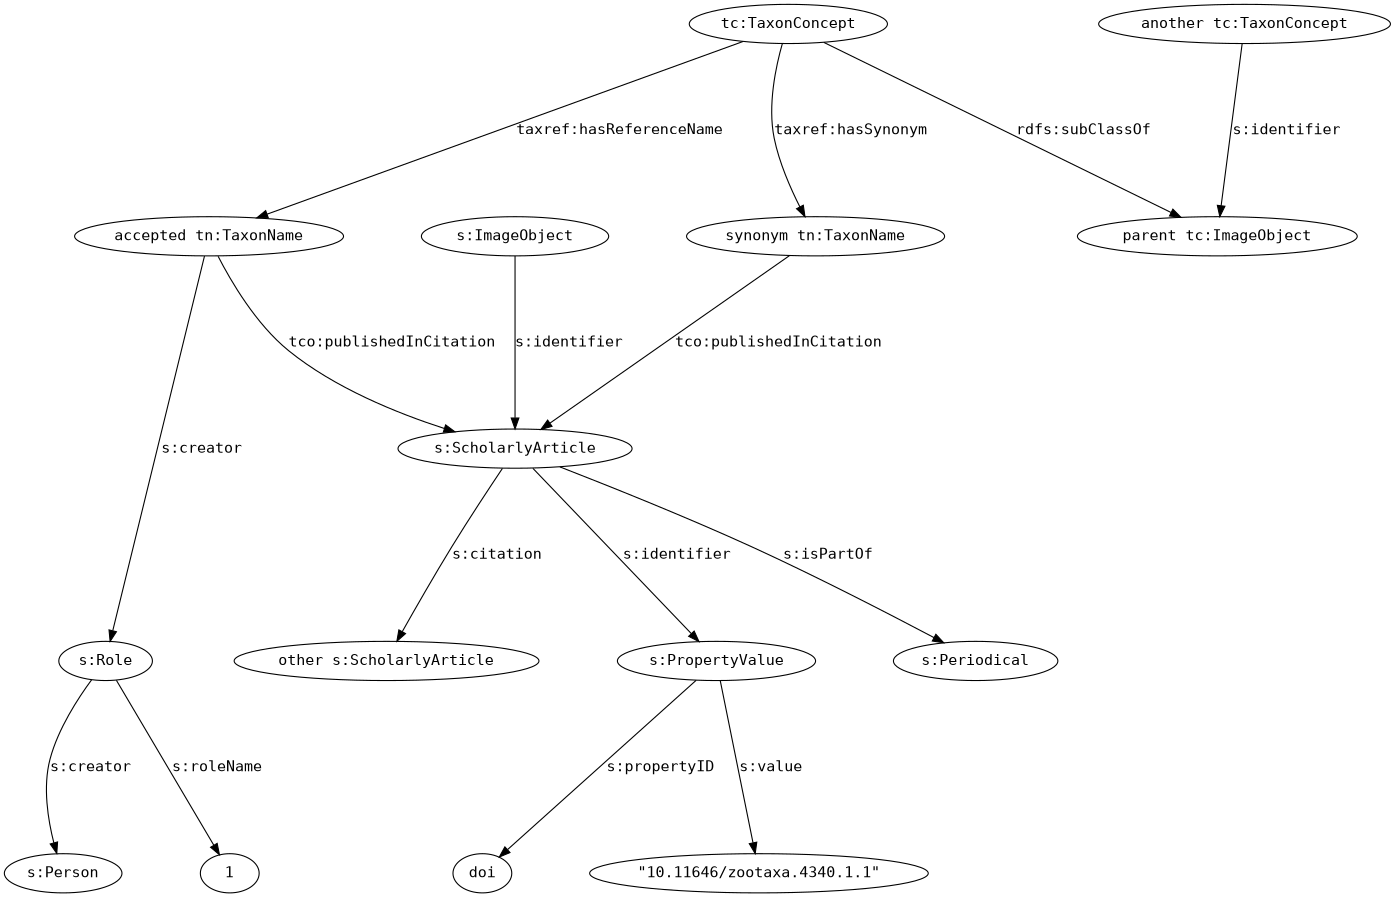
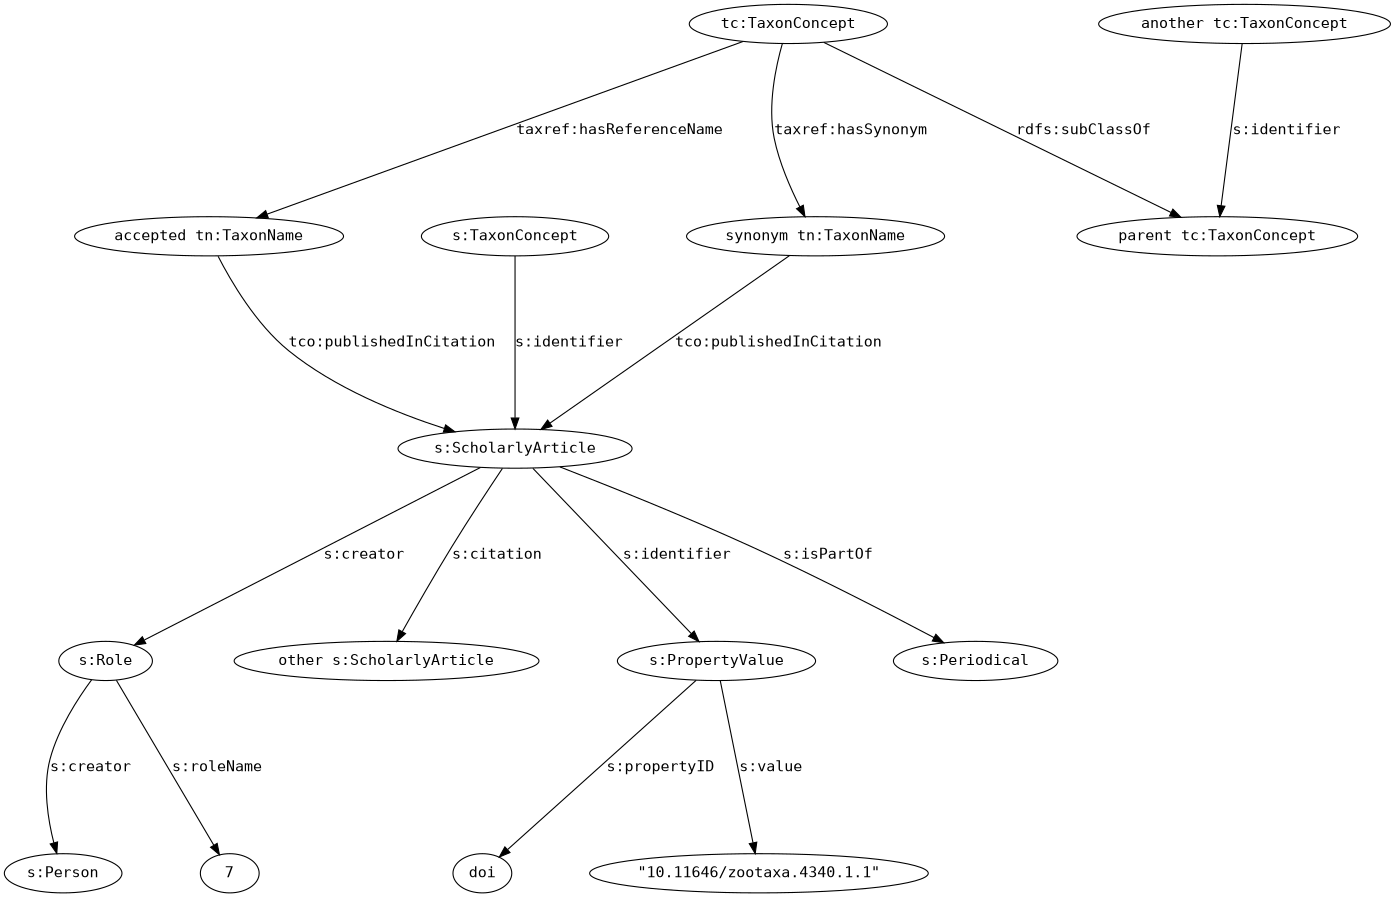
(515, 236) -> (515, 236)
(1217, 236) -> (1217, 236)
(159, 443) -> (312, 554)
(230, 873) -> (230, 873)
